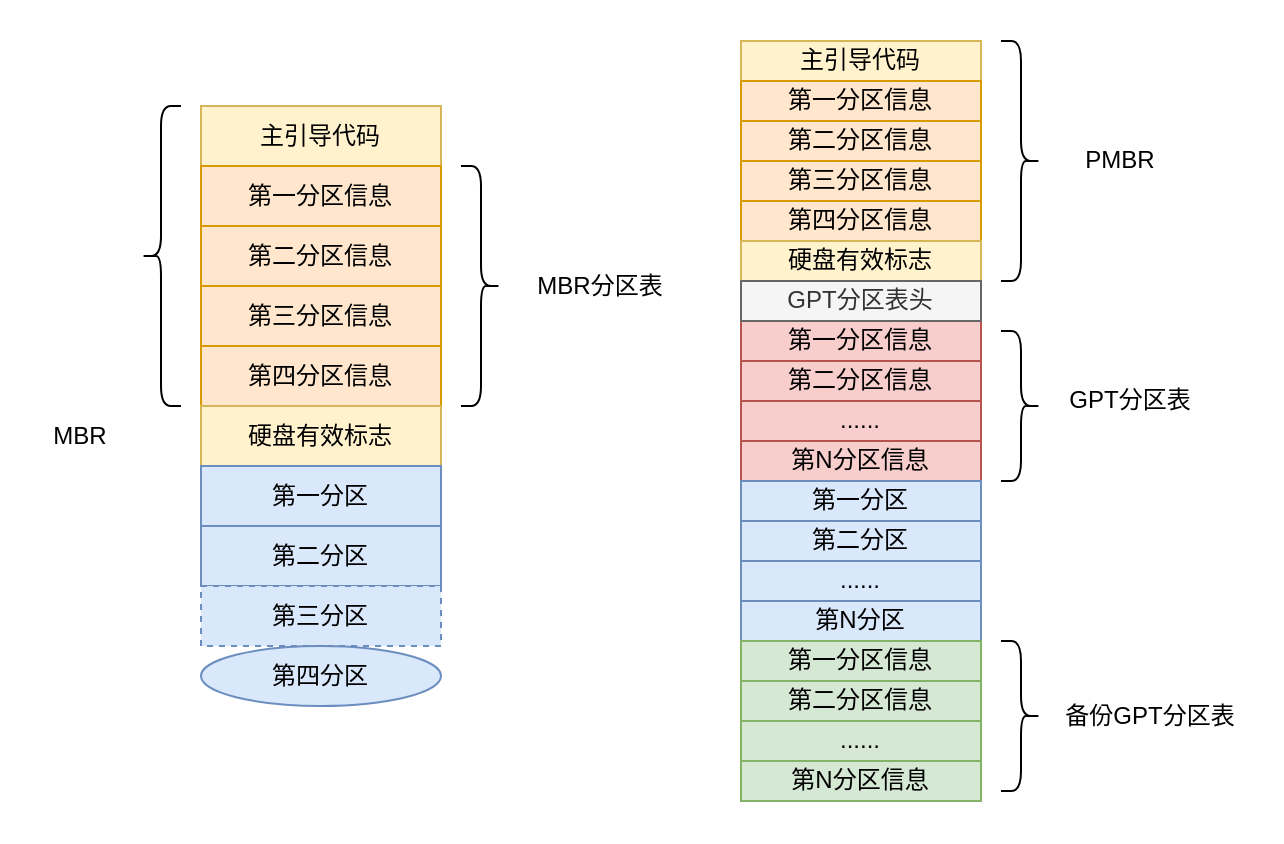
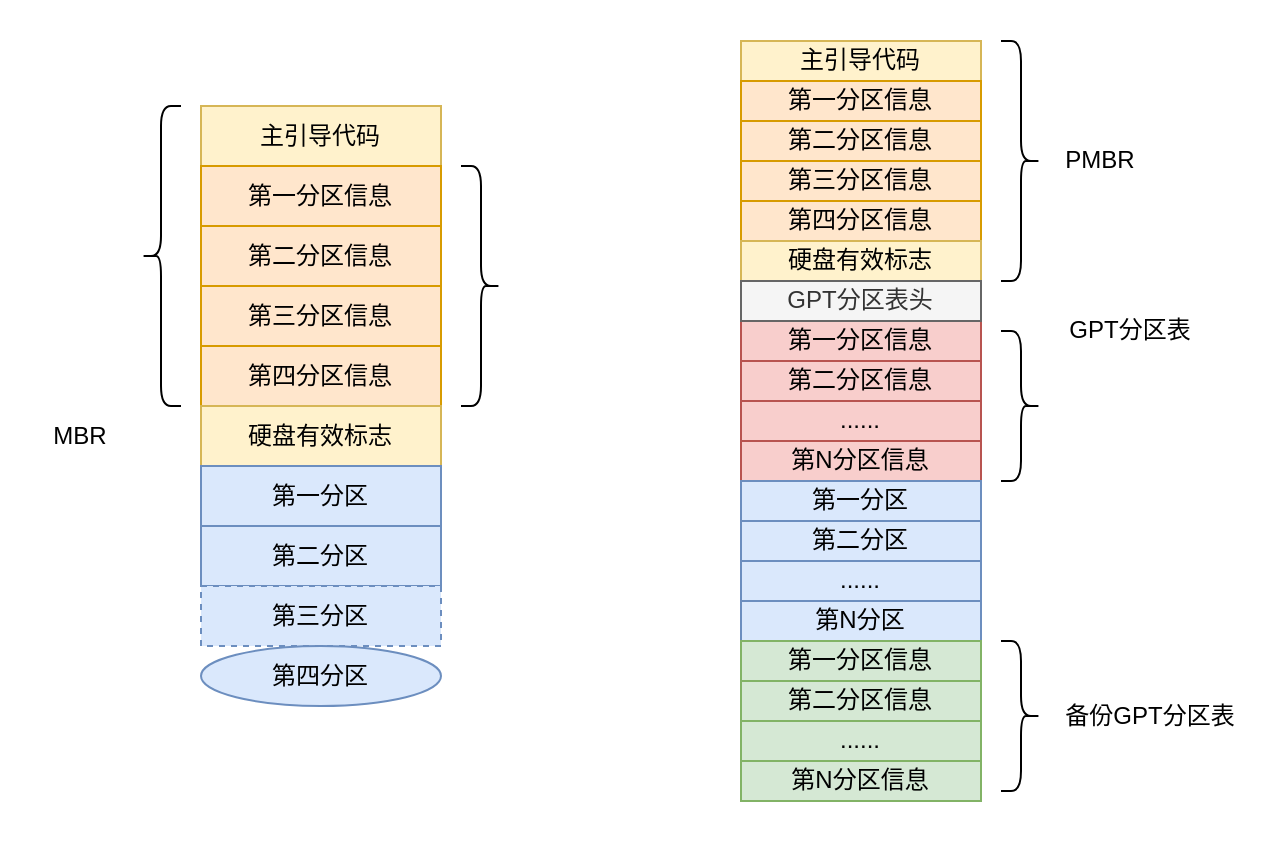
(1121, 161) -> (1101, 161)
(601, 286) -> none
(1131, 401) -> (1131, 331)
